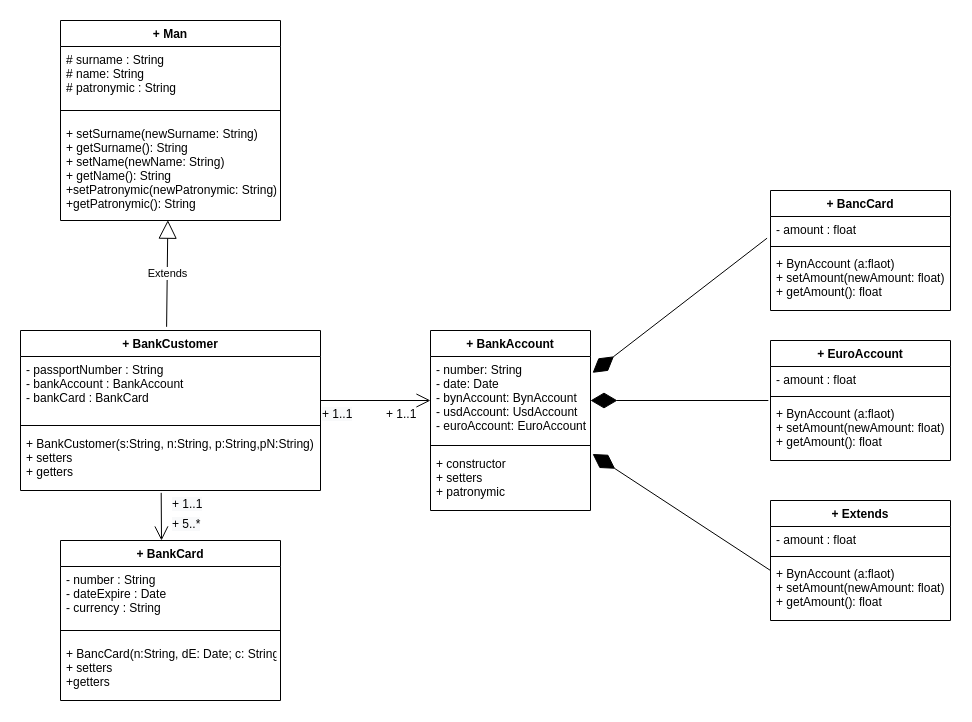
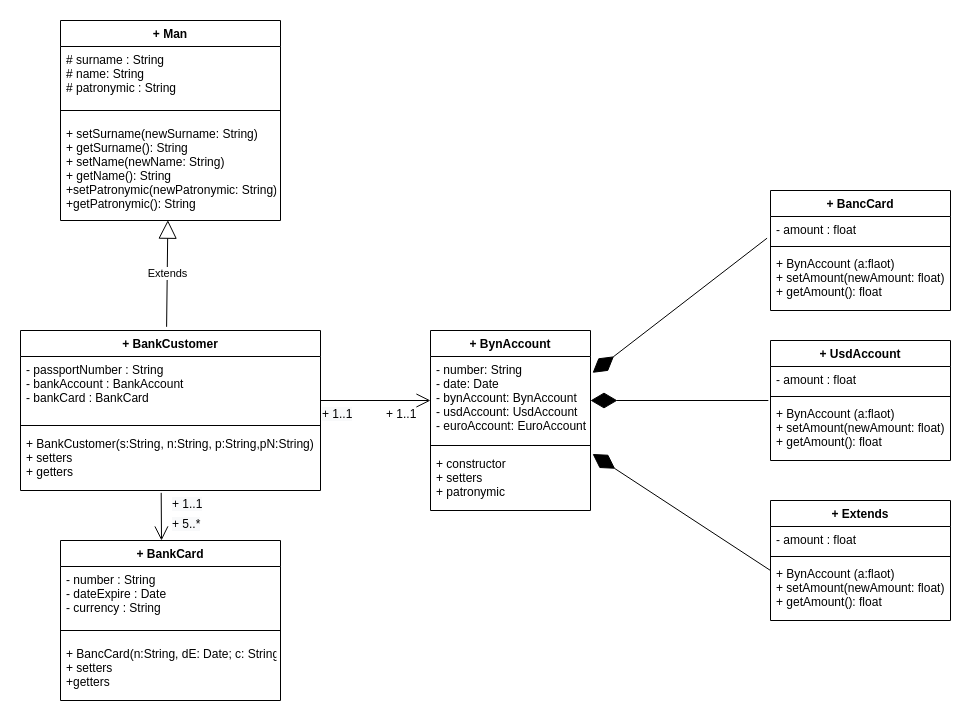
(510, 344) -> (510, 344)
(860, 354) -> (860, 354)
